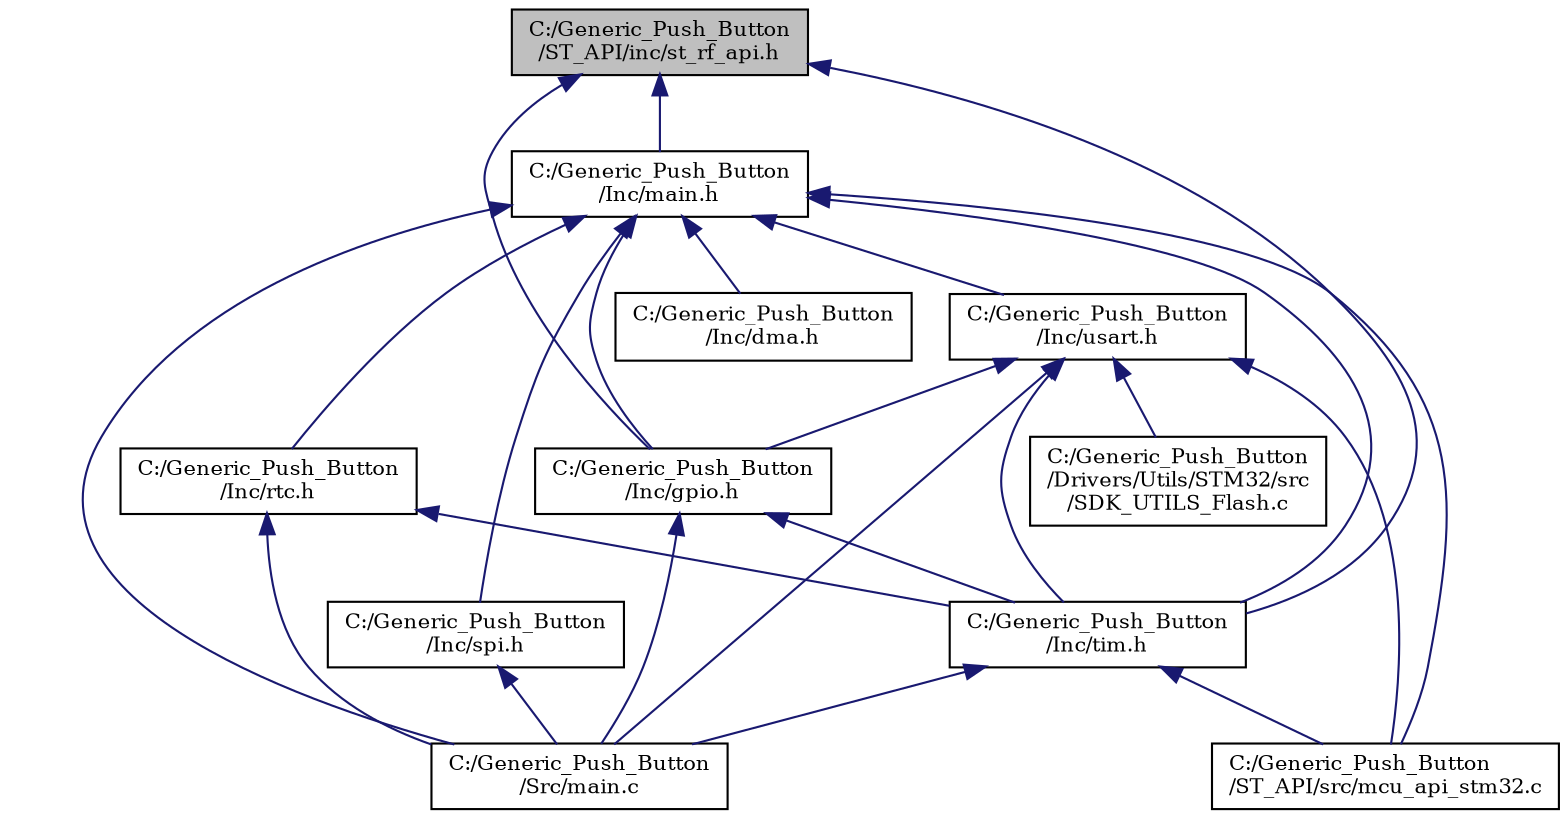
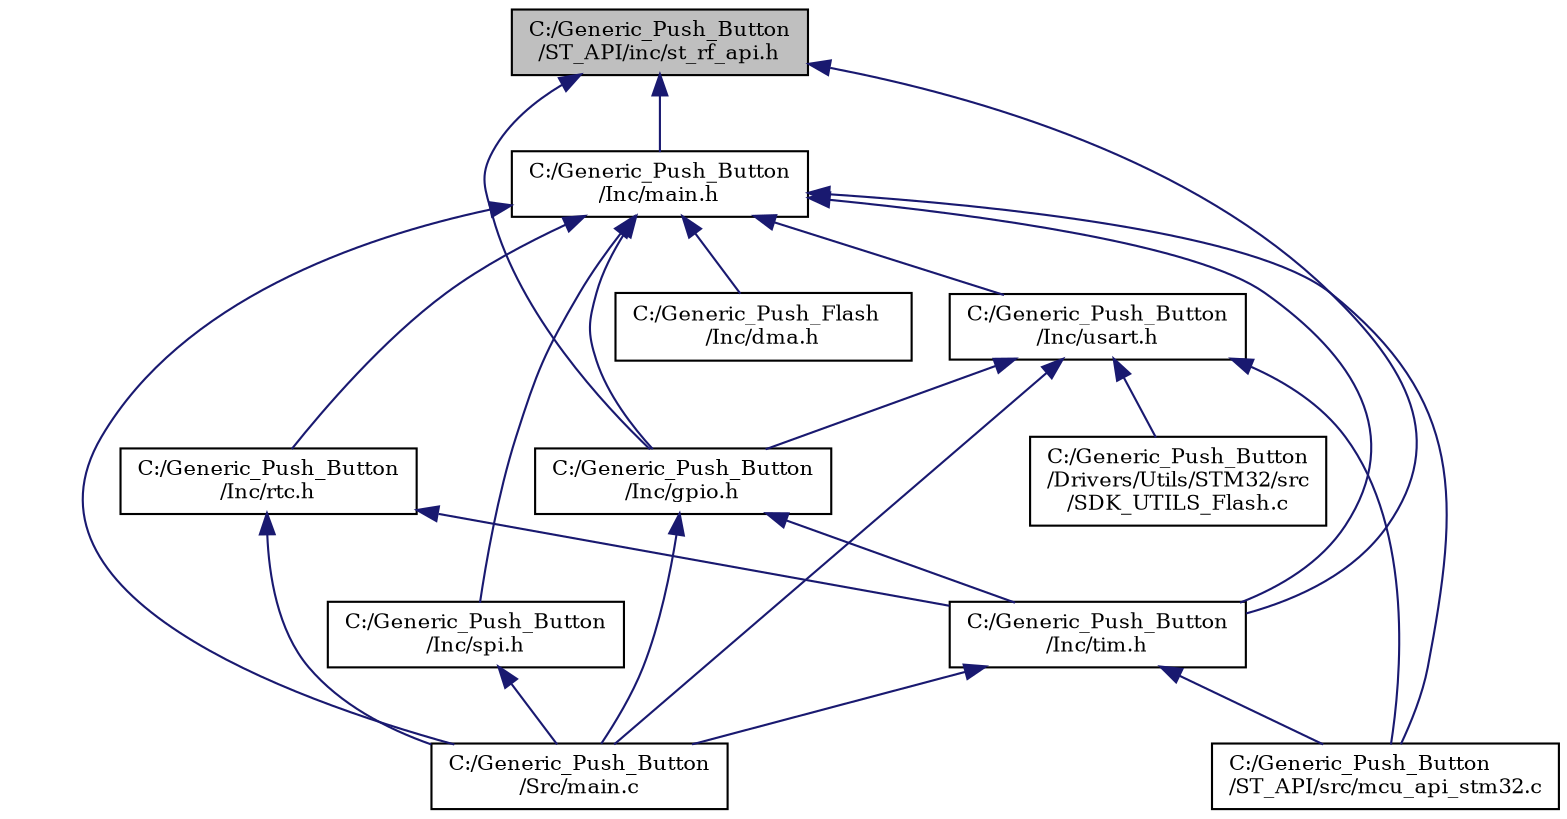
(764, 327) -> (764, 327)
(1002, 492) -> none
